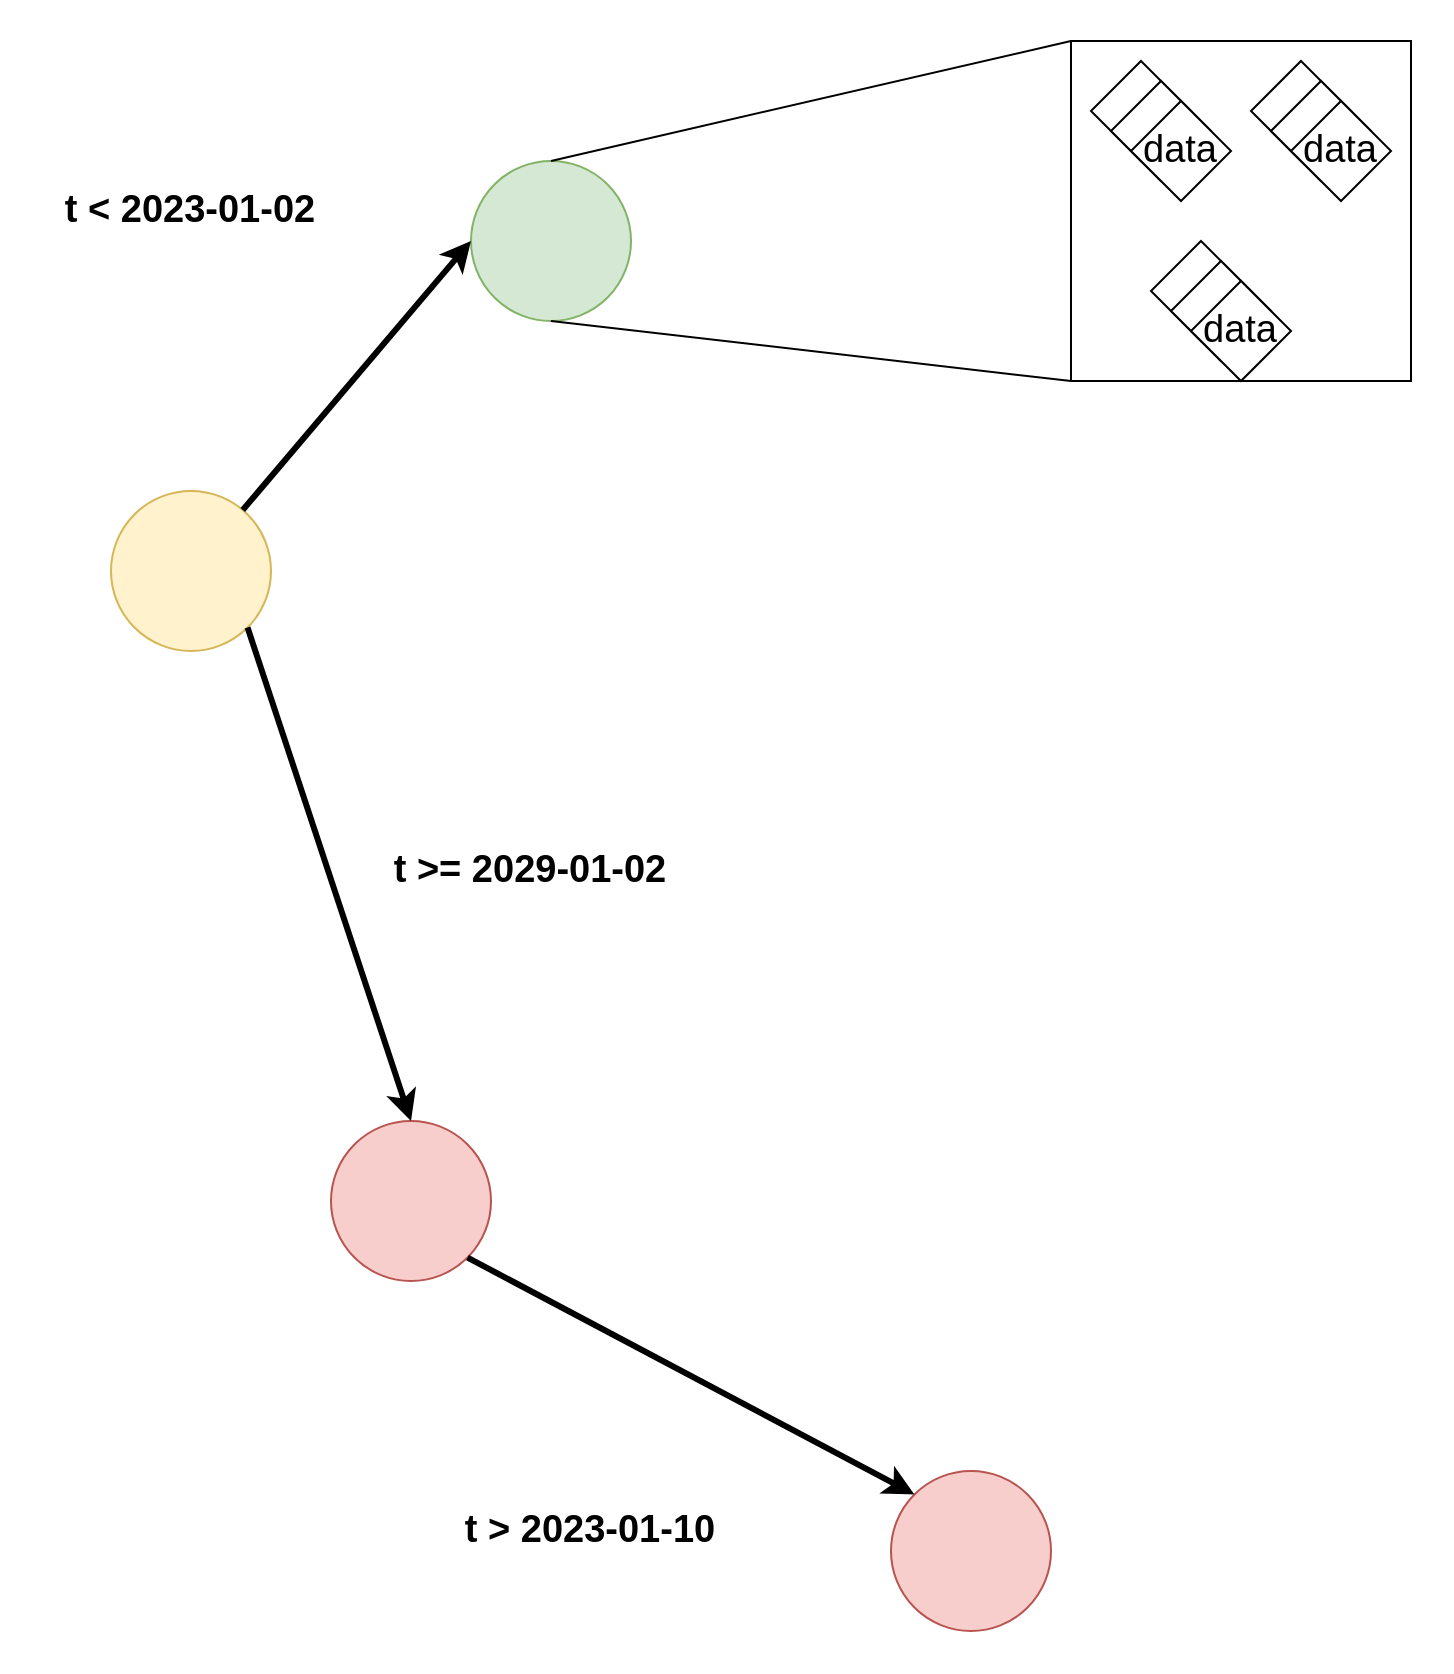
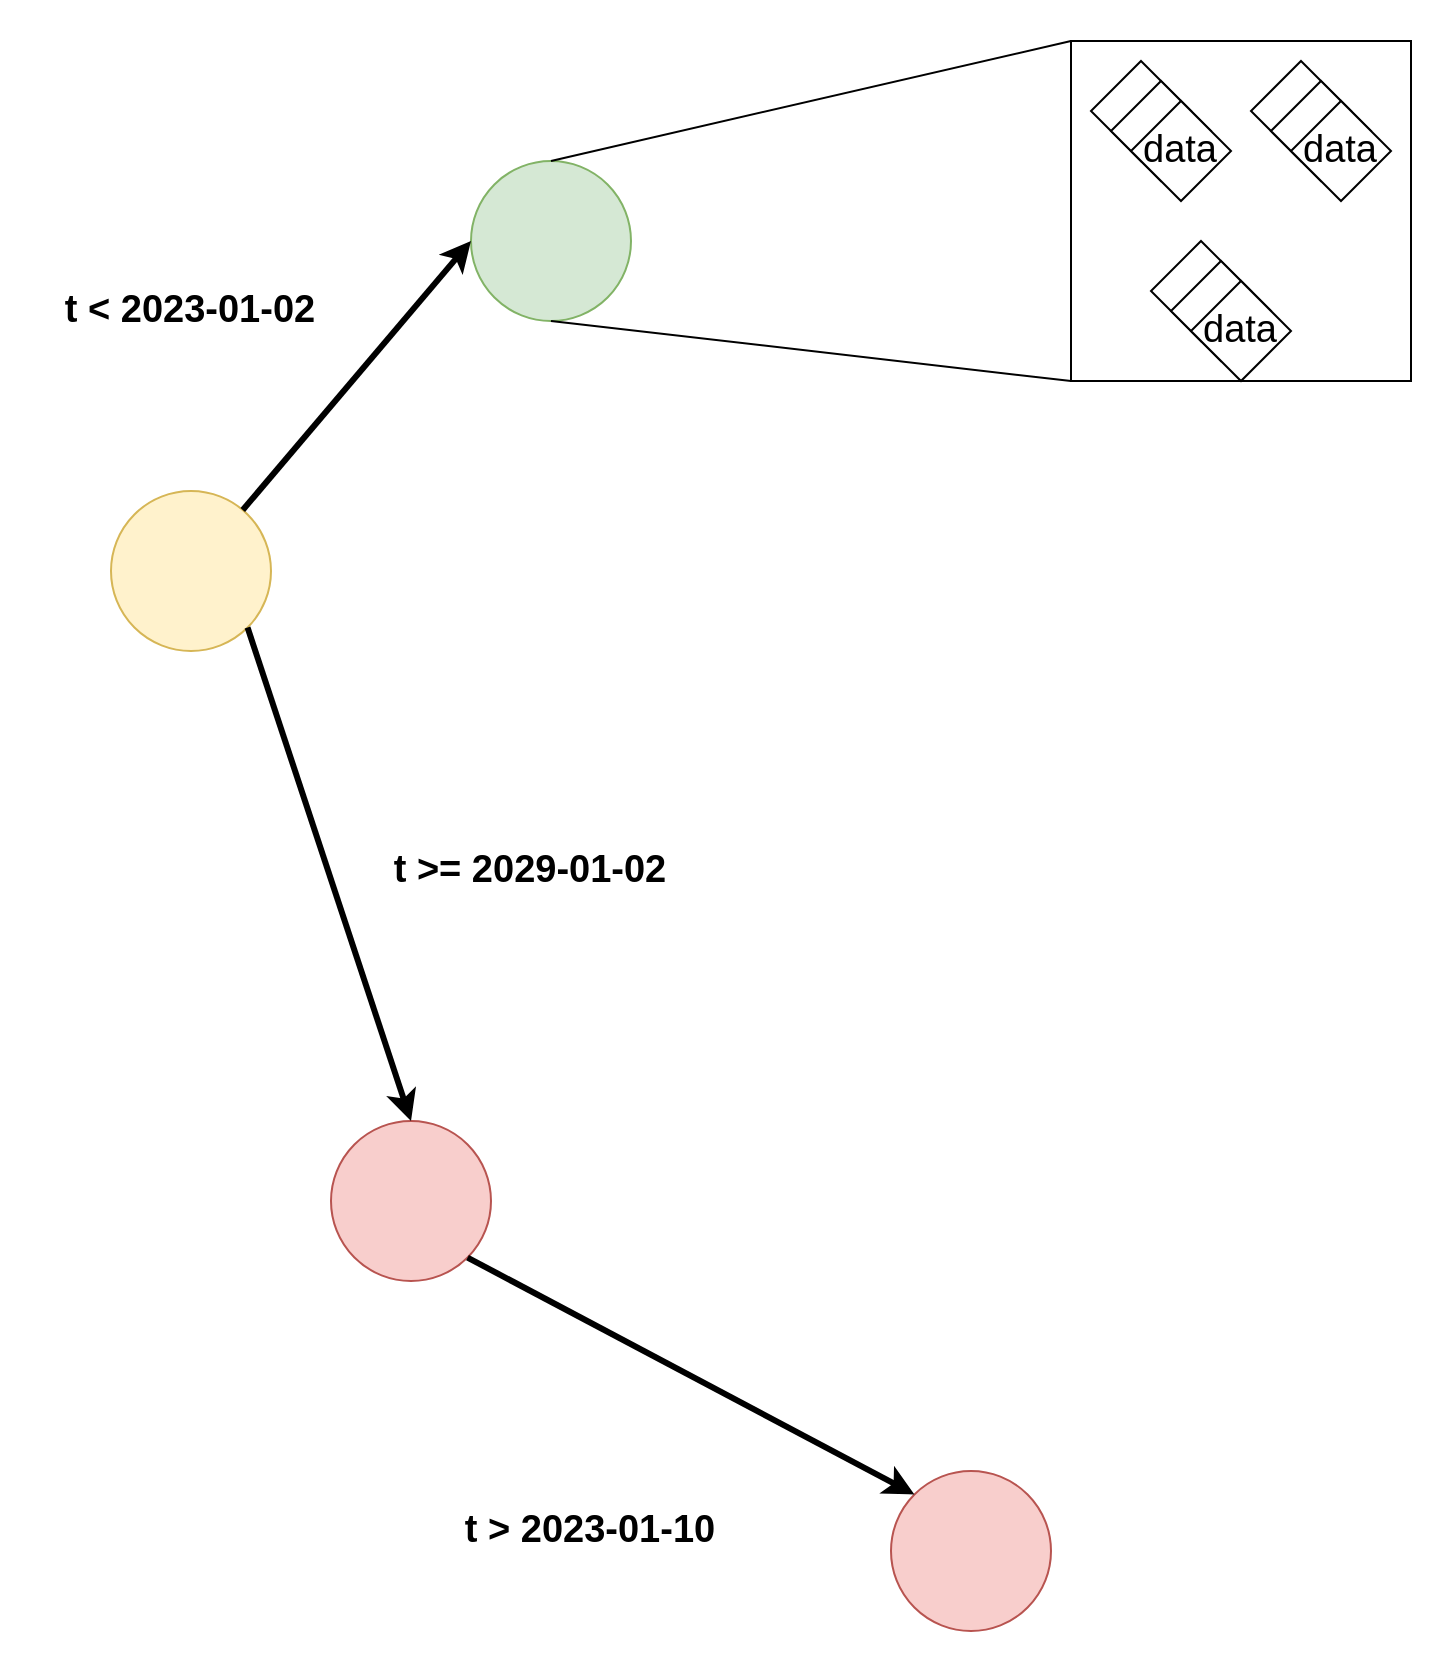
(191, 211) -> (191, 311)
